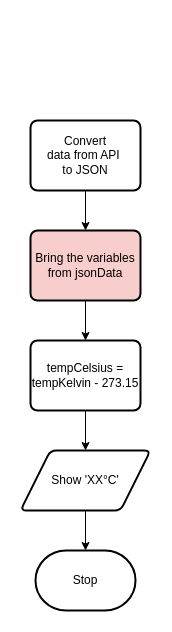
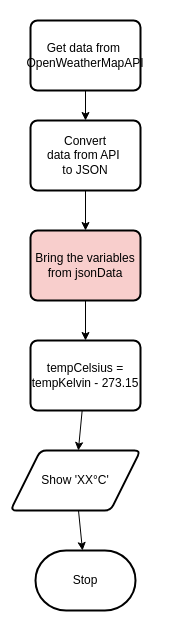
none -> (86, 56)
none -> (86, 102)
(86, 481) -> (76, 481)
